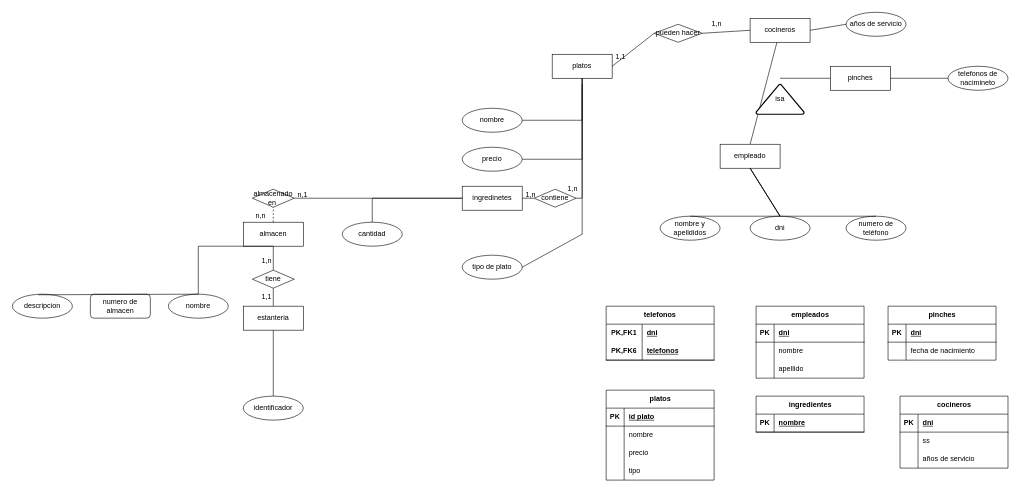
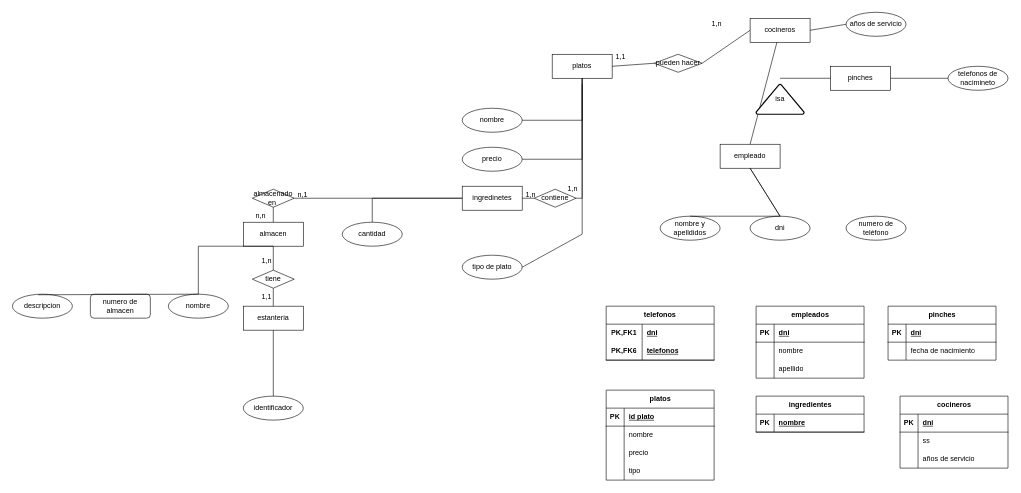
(678, 33) -> (678, 63)
(273, 214) -> (273, 214)
(829, 216) -> none
